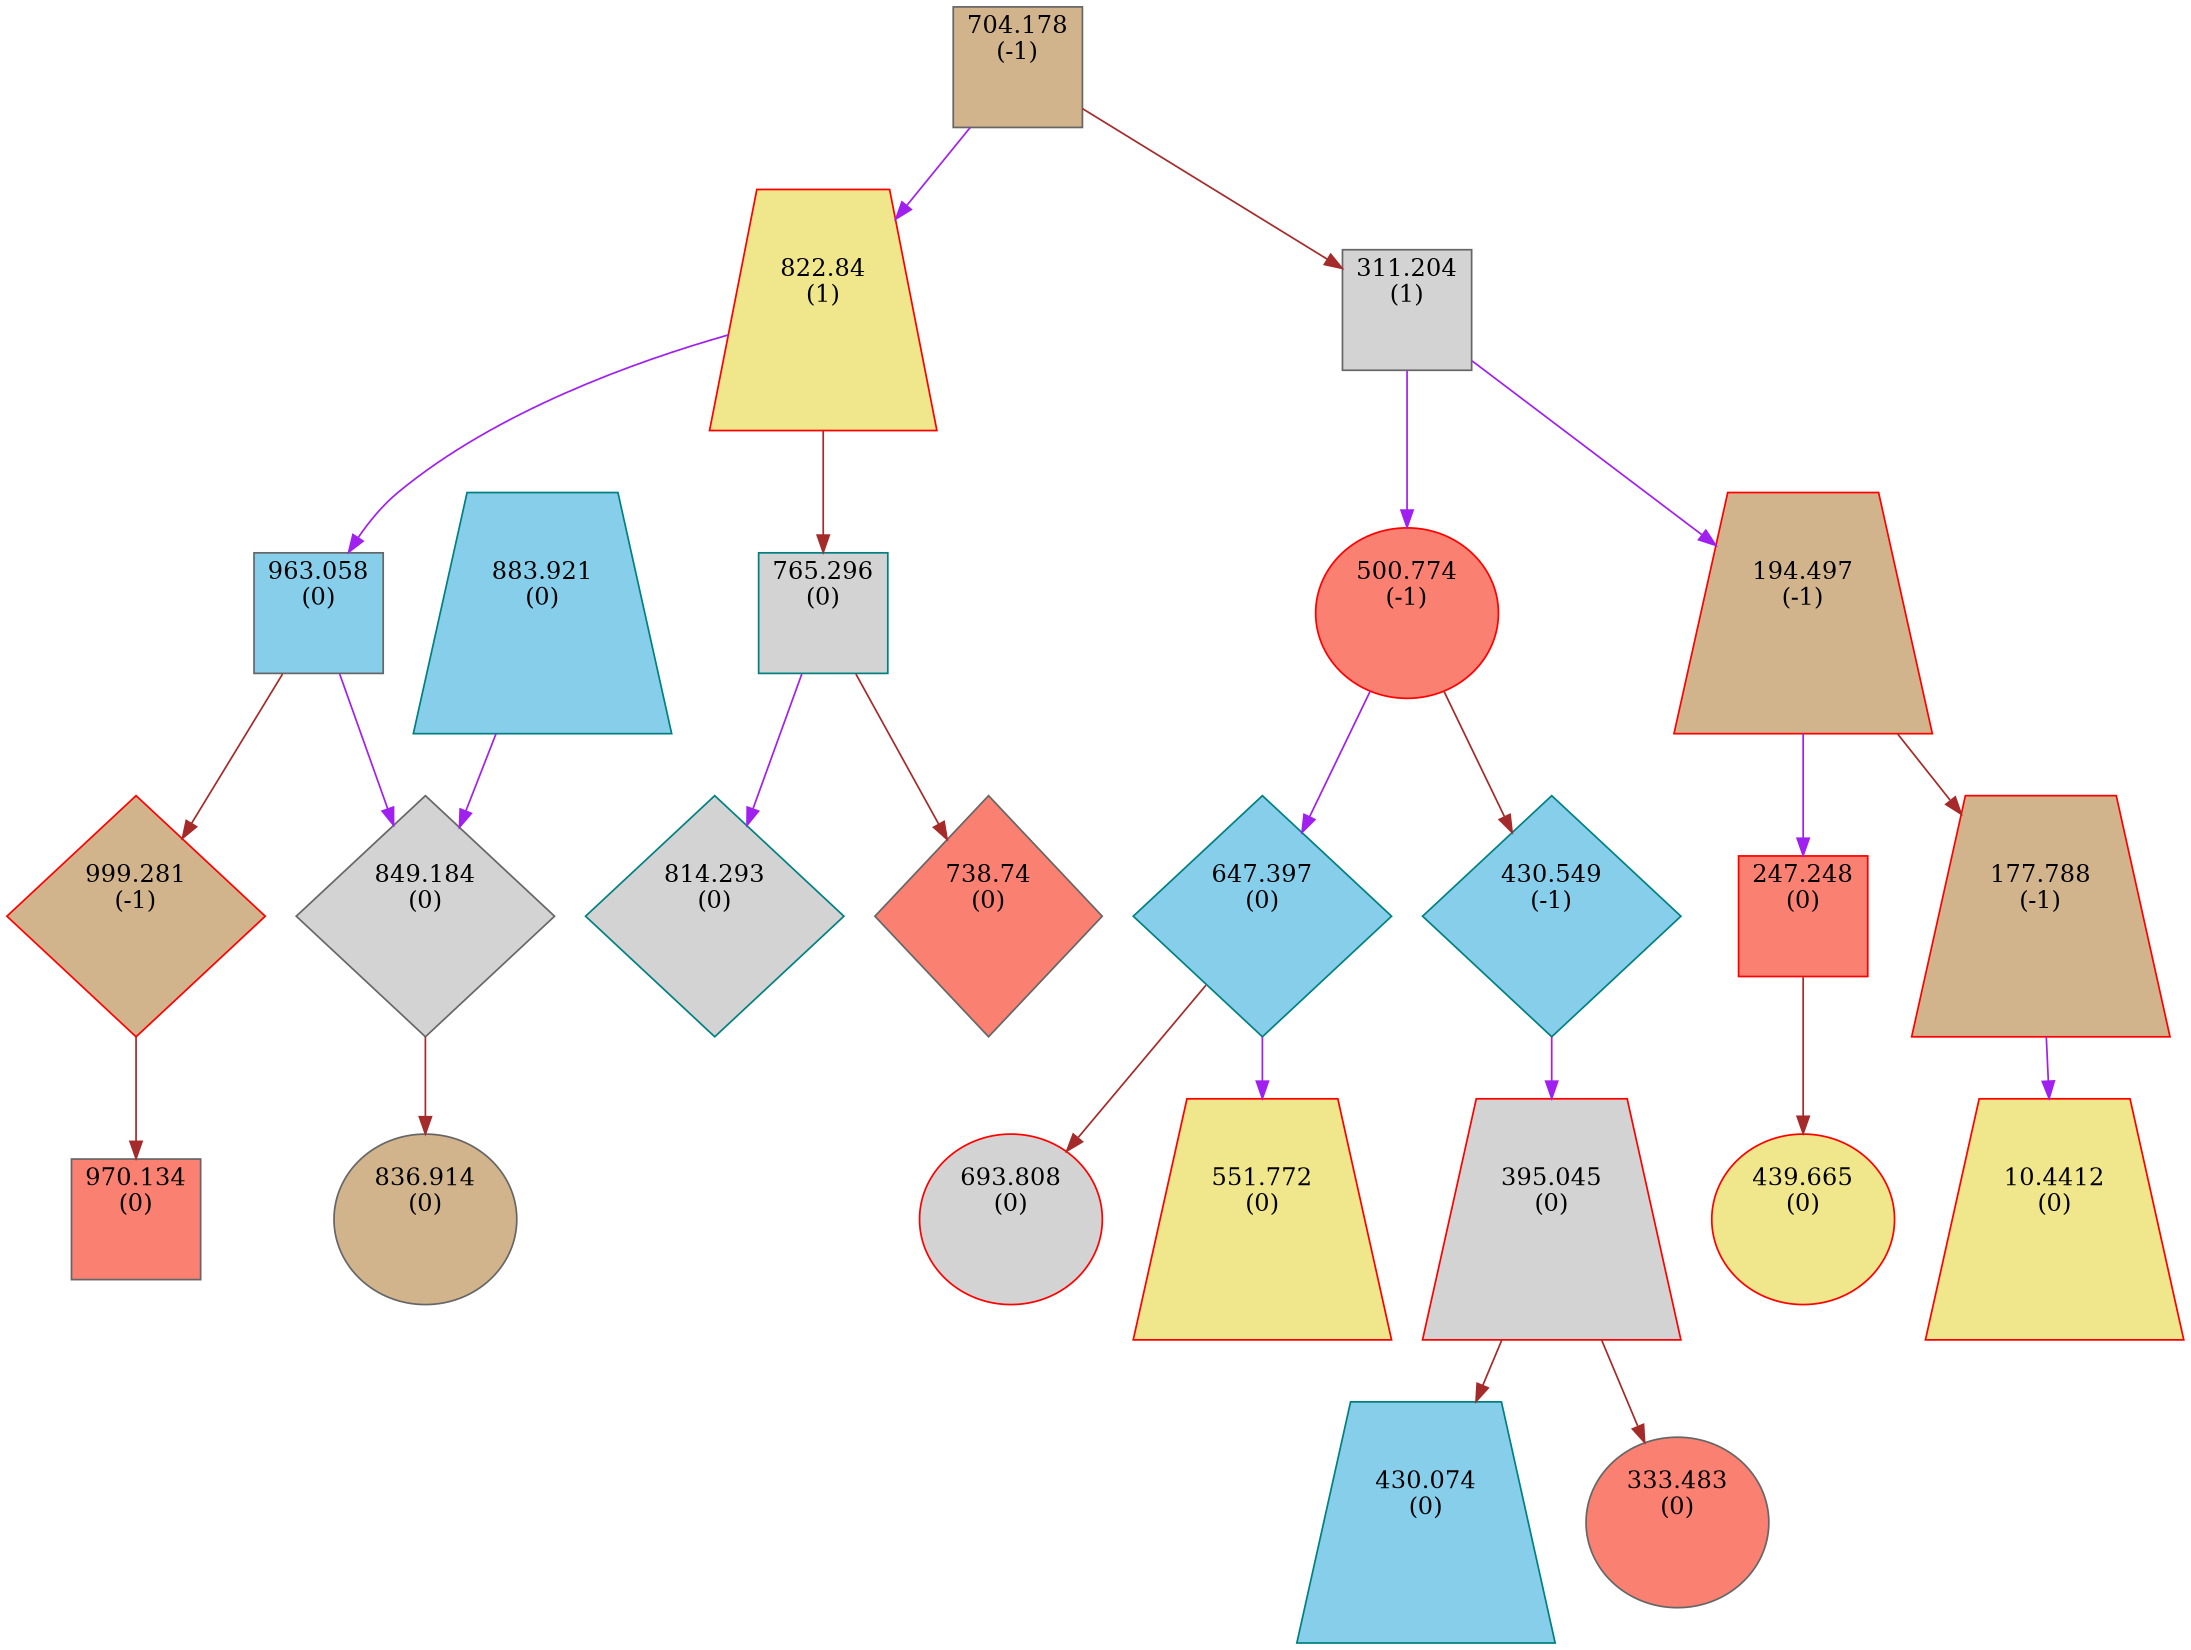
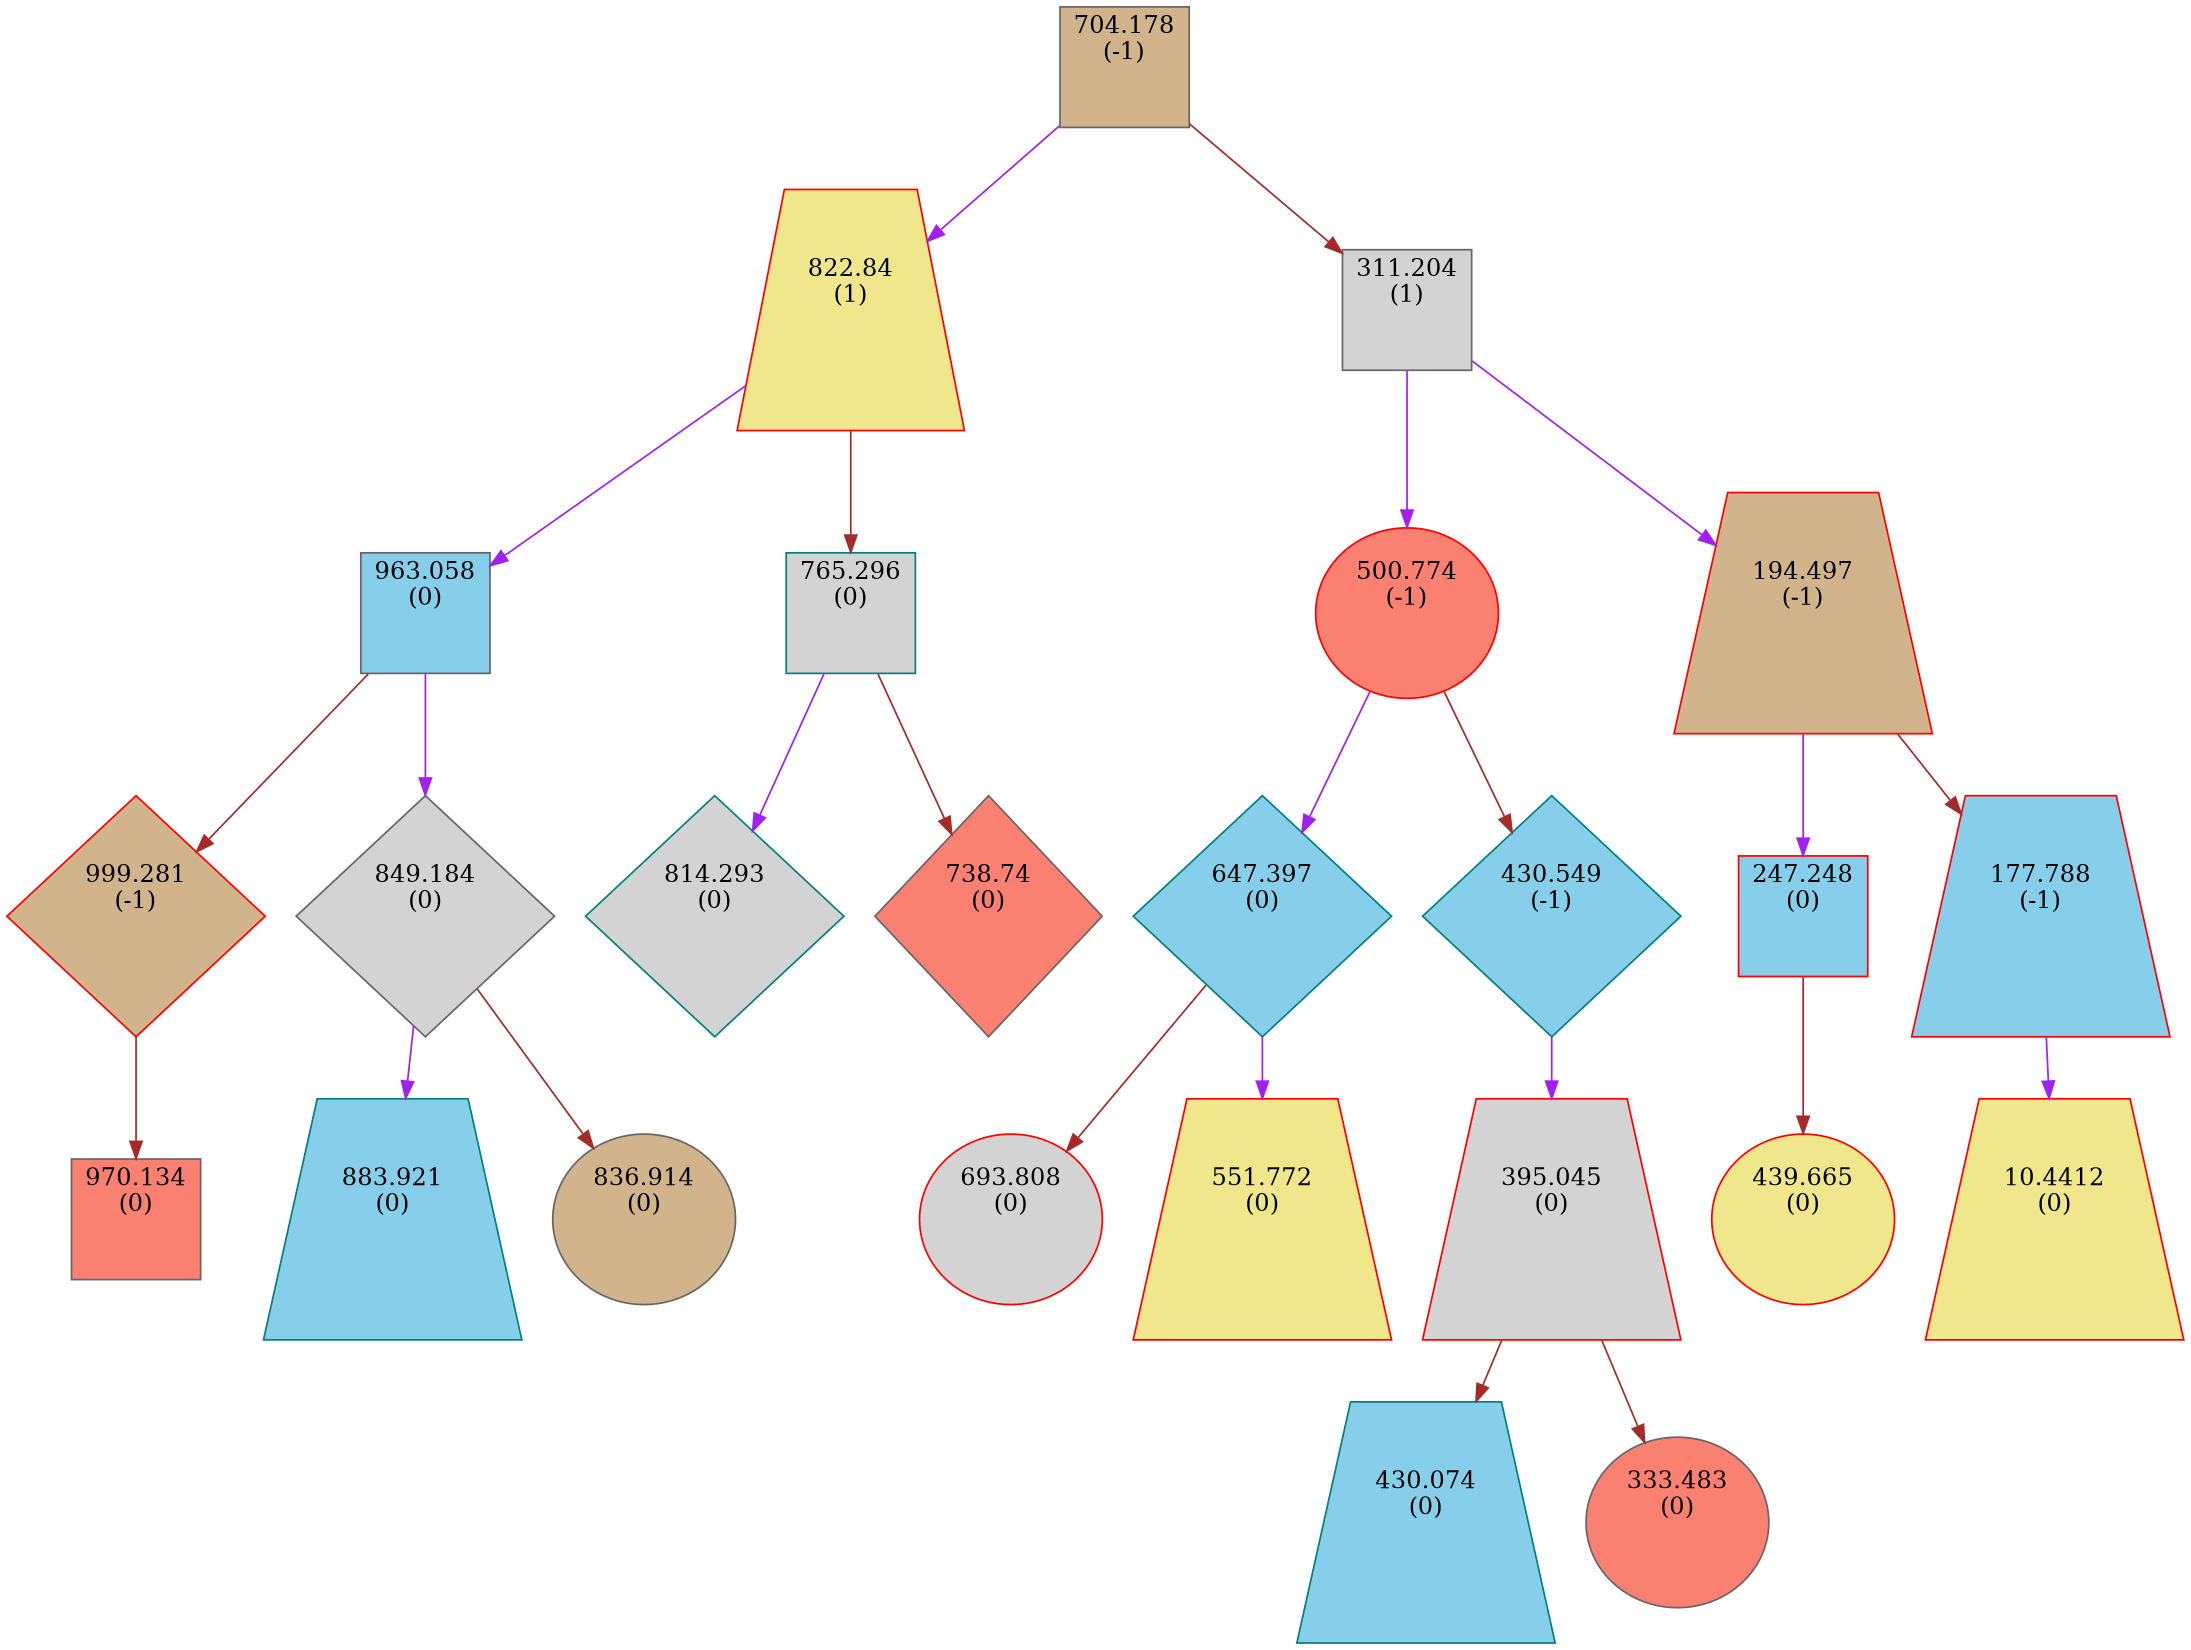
(481, 772) -> (411, 1054)
(1803, 916) -> (1803, 916)
(2041, 916) -> (2041, 916)
